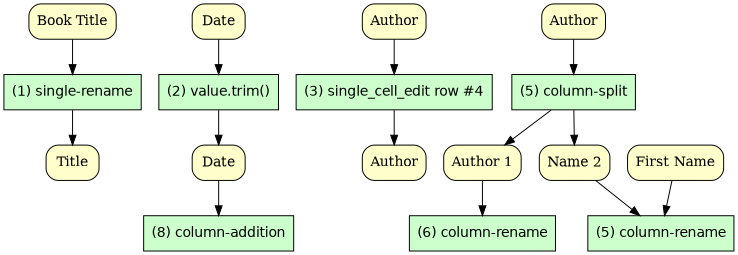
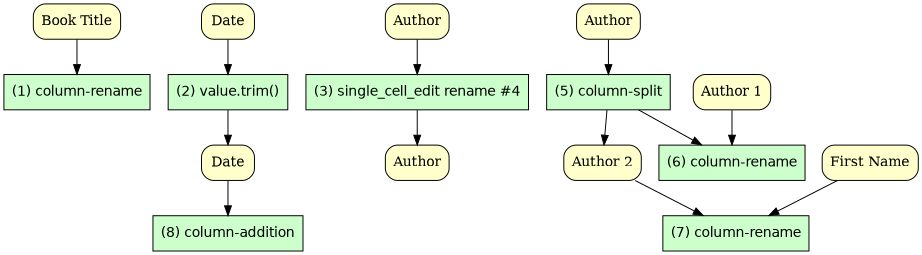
(73, 92) -> (77, 92)
(394, 92) -> (417, 92)
(532, 125) -> (666, 125)
(73, 163) -> none
(575, 163) -> (603, 163)
(661, 233) -> (736, 233)
